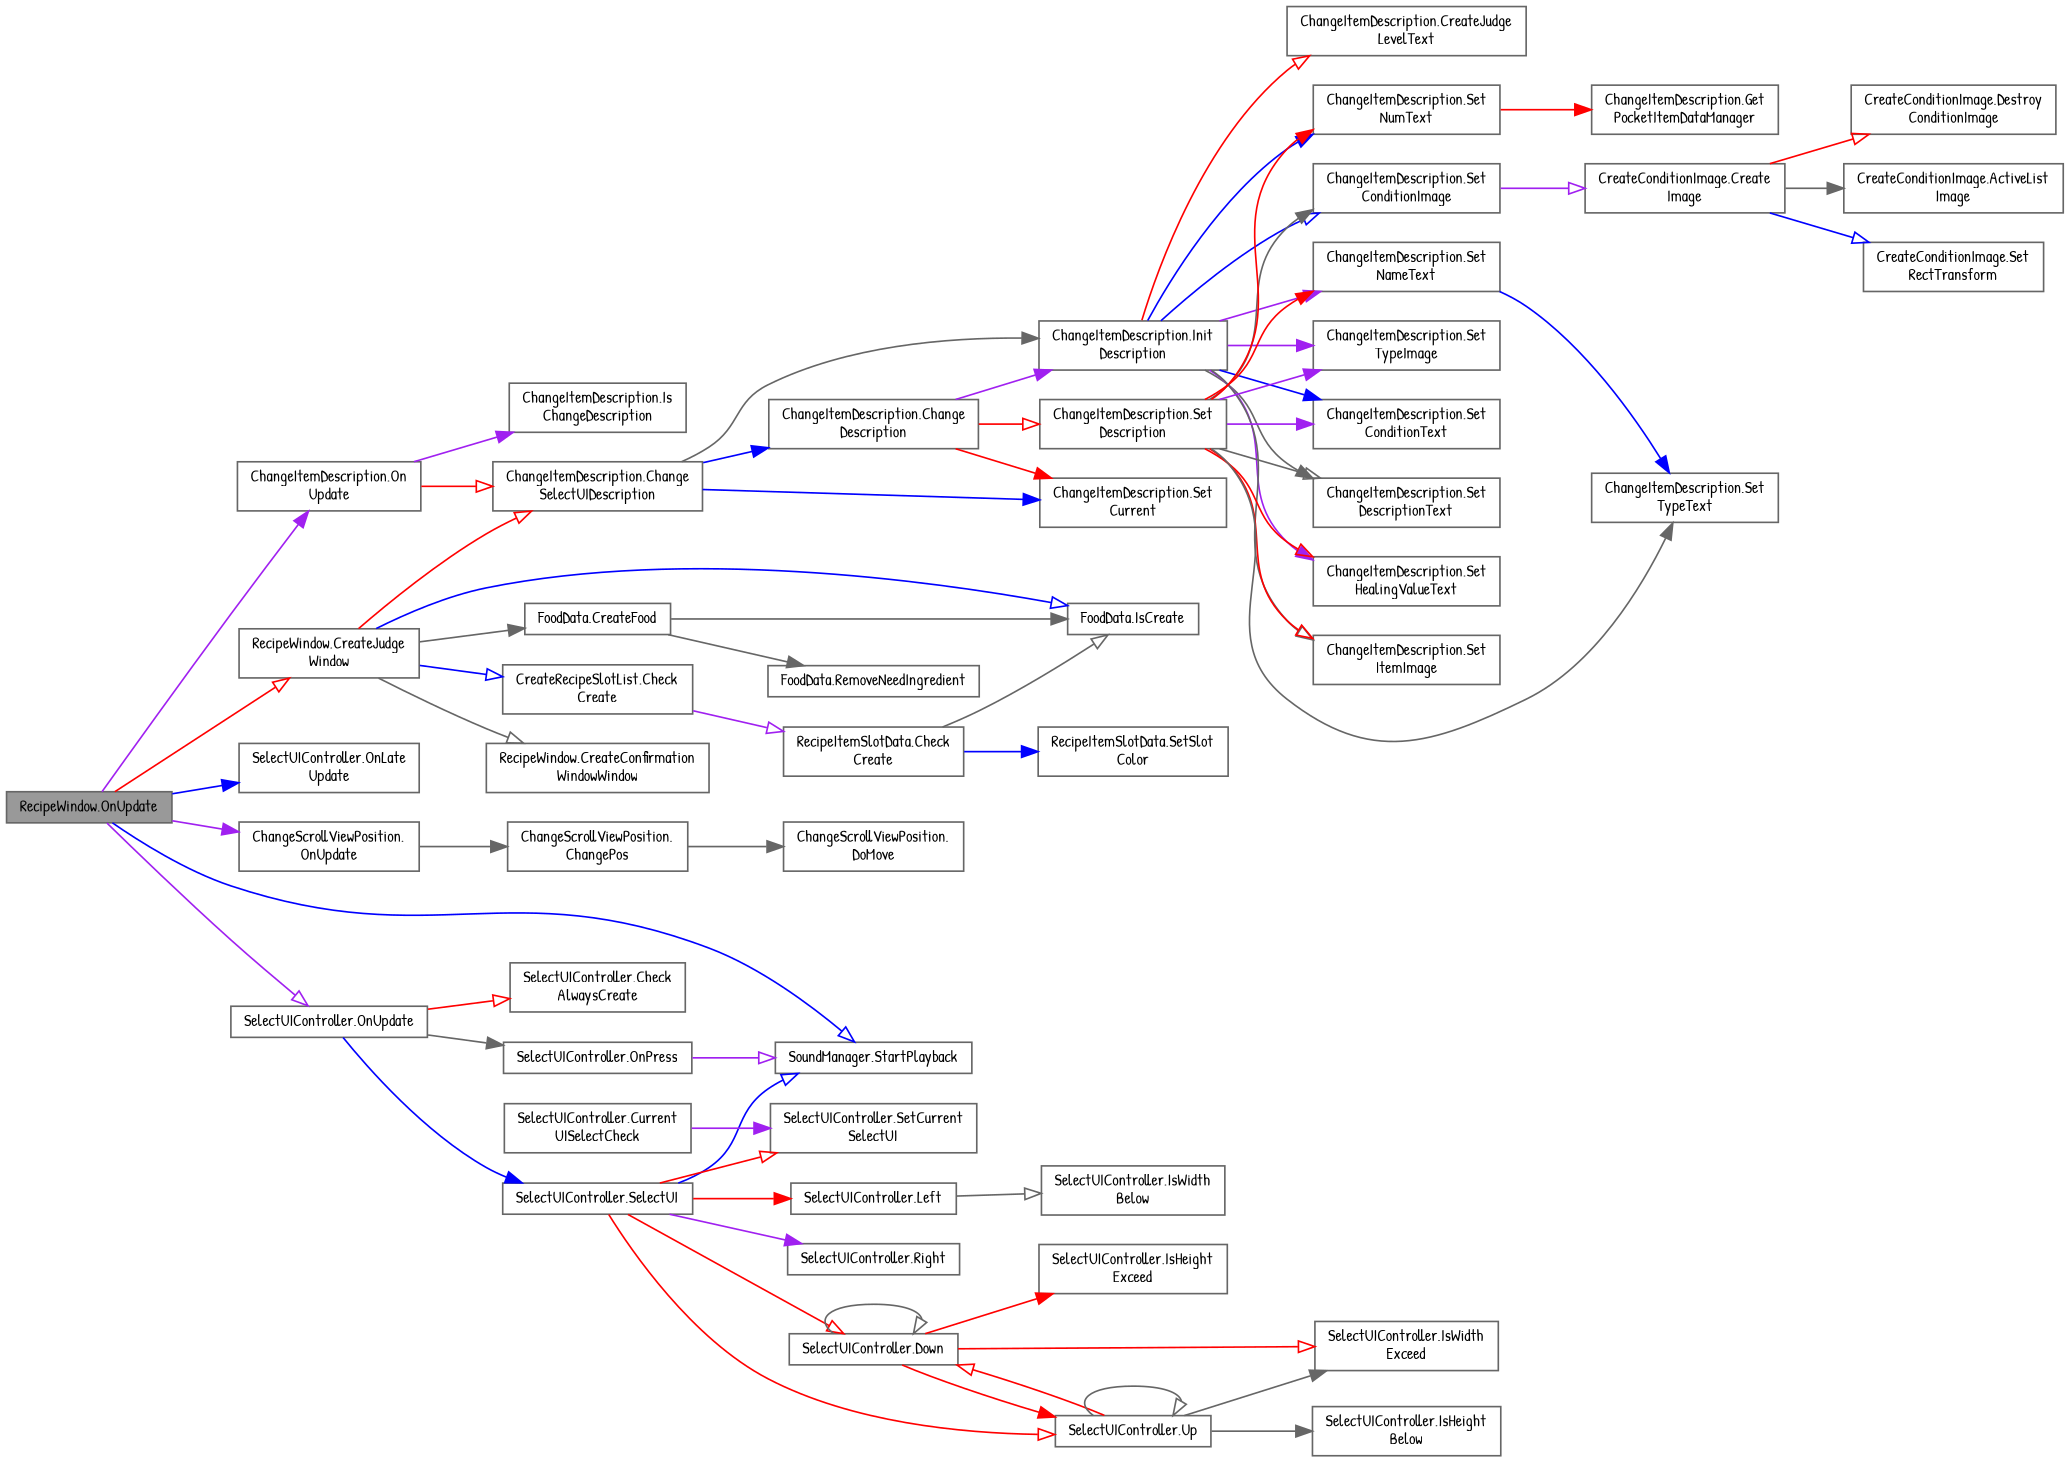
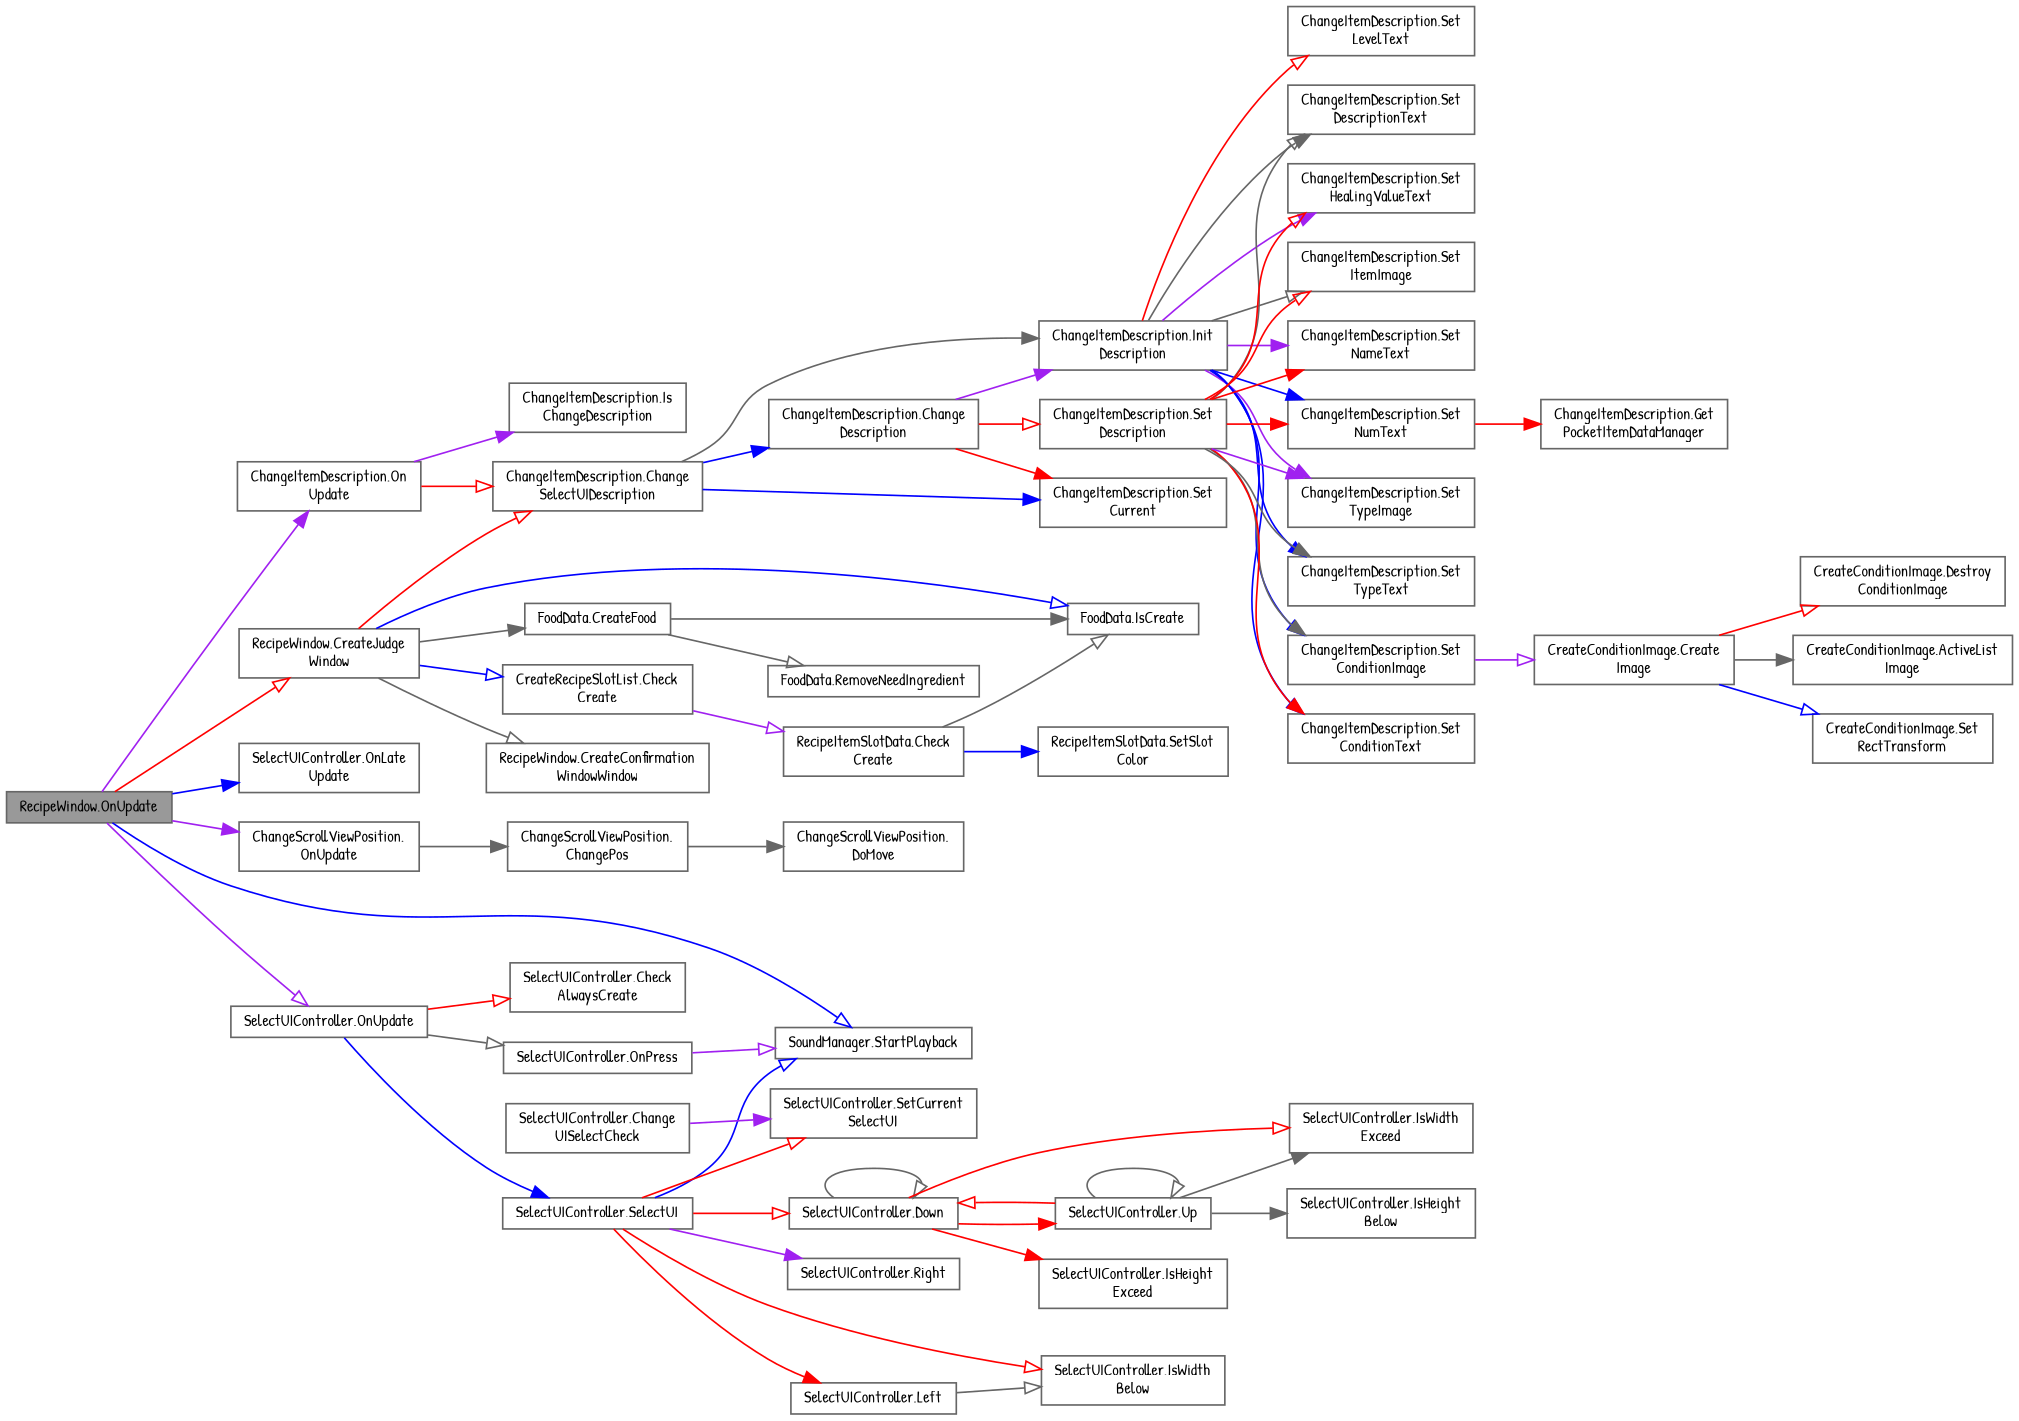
(1407, 31) -> (1381, 31)
(1591, 365) -> (1257, 455)
(1269, 424) -> (1258, 573)
(728, 648) -> (728, 648)
(457, 1039) -> (457, 1039)
(598, 1128) -> (598, 1128)
(789, 1388) -> (816, 1321)
